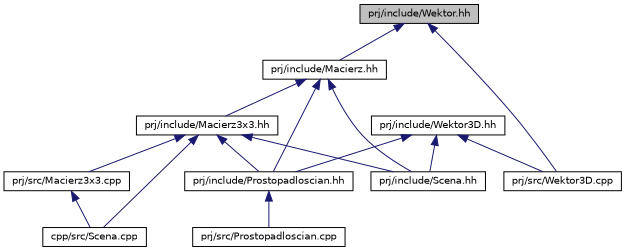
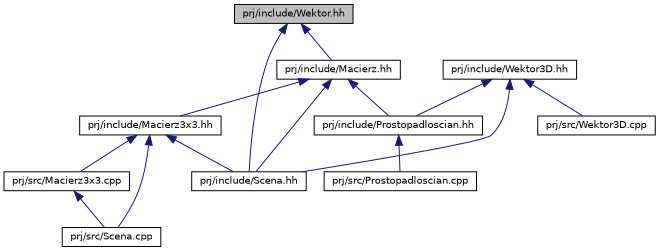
(499, 98) -> (257, 103)
(242, 157) -> none
(95, 237) -> (112, 237)
